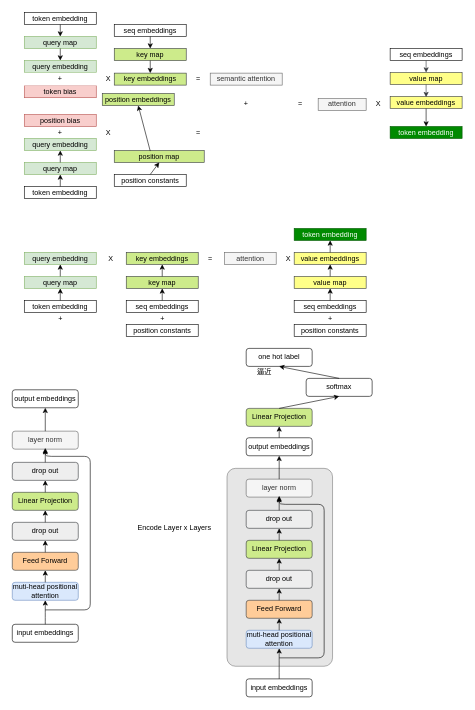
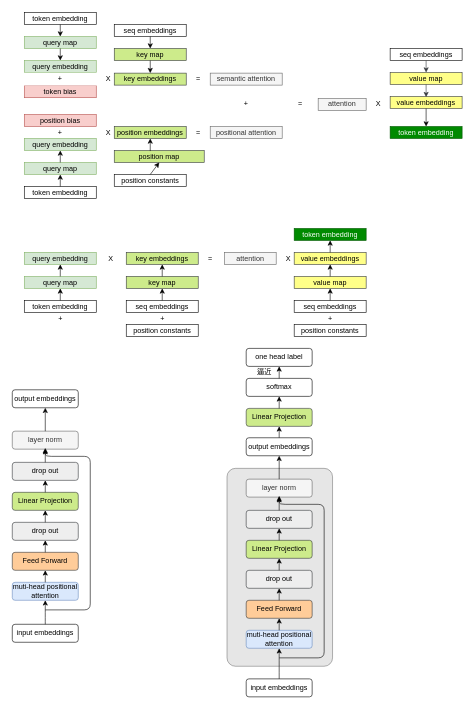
(138, 99) -> (150, 132)
none -> (246, 132)
(279, 357) -> (279, 357)
(339, 387) -> (279, 387)
(174, 528) -> none
